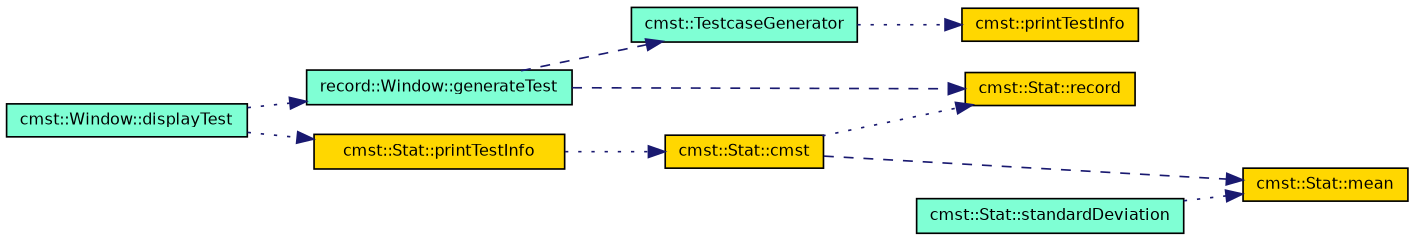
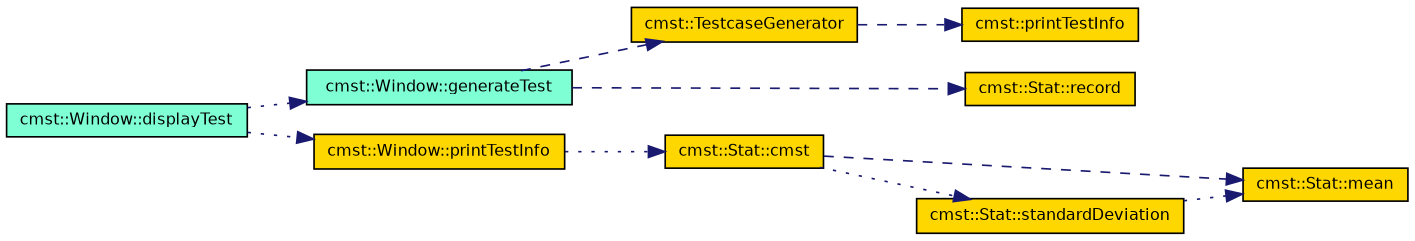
(744, 25) -> (744, 25)
(901, 25) -> (901, 25)
(439, 87) -> (439, 87)
(889, 122) -> (887, 182)
(439, 152) -> (439, 152)
(1050, 216) -> (1050, 216)
